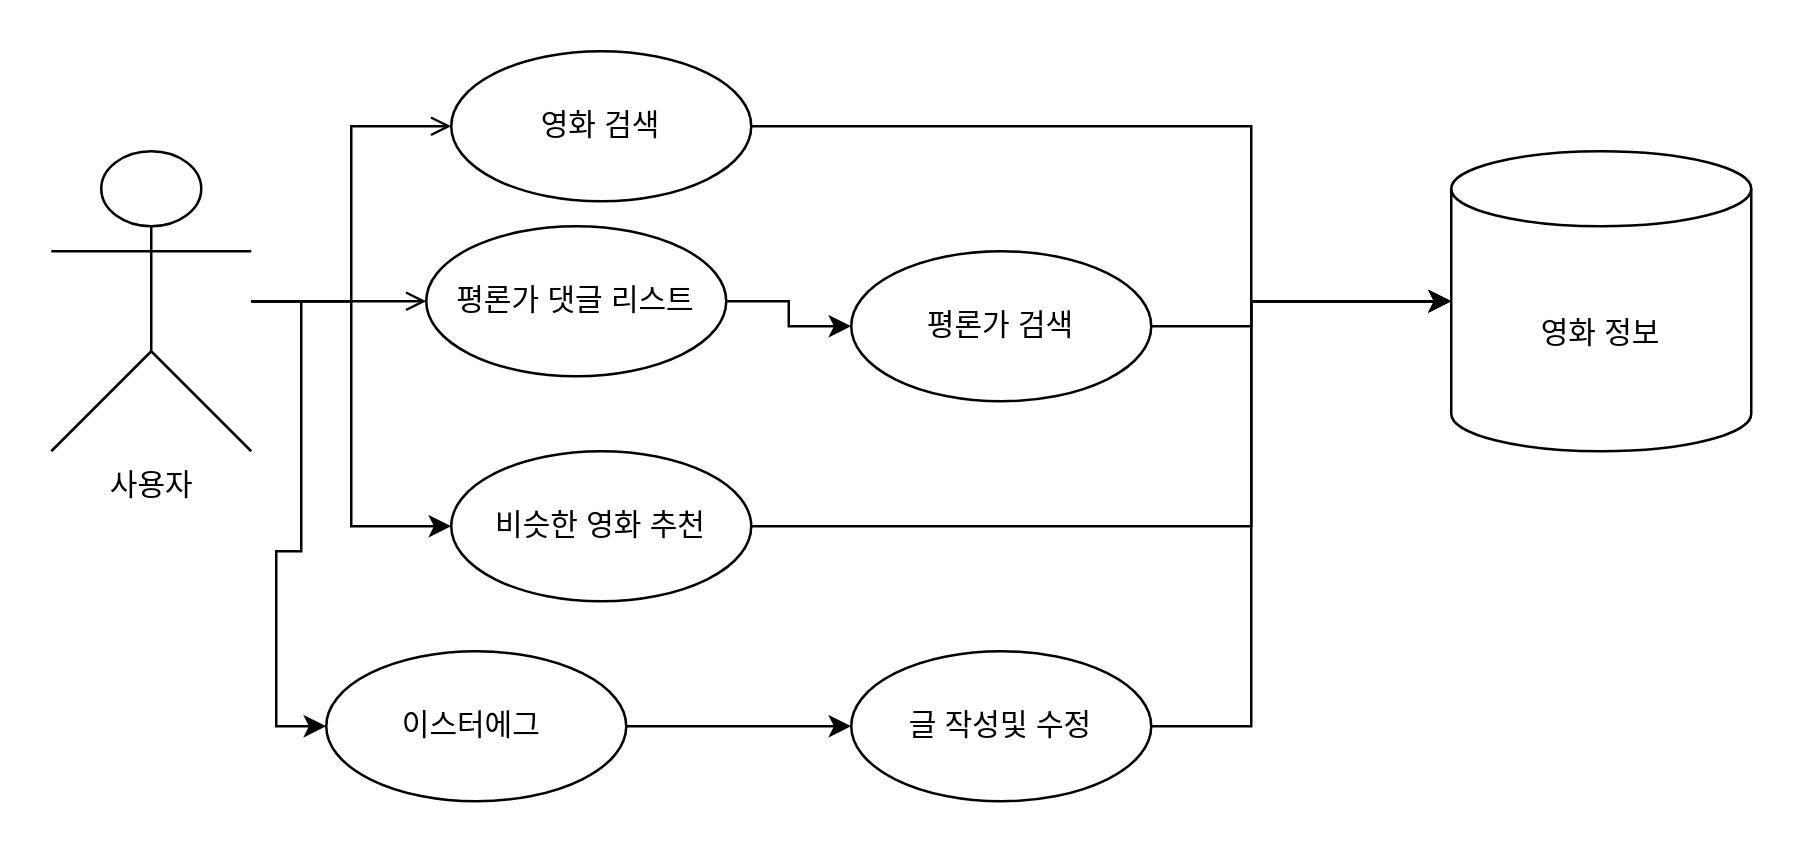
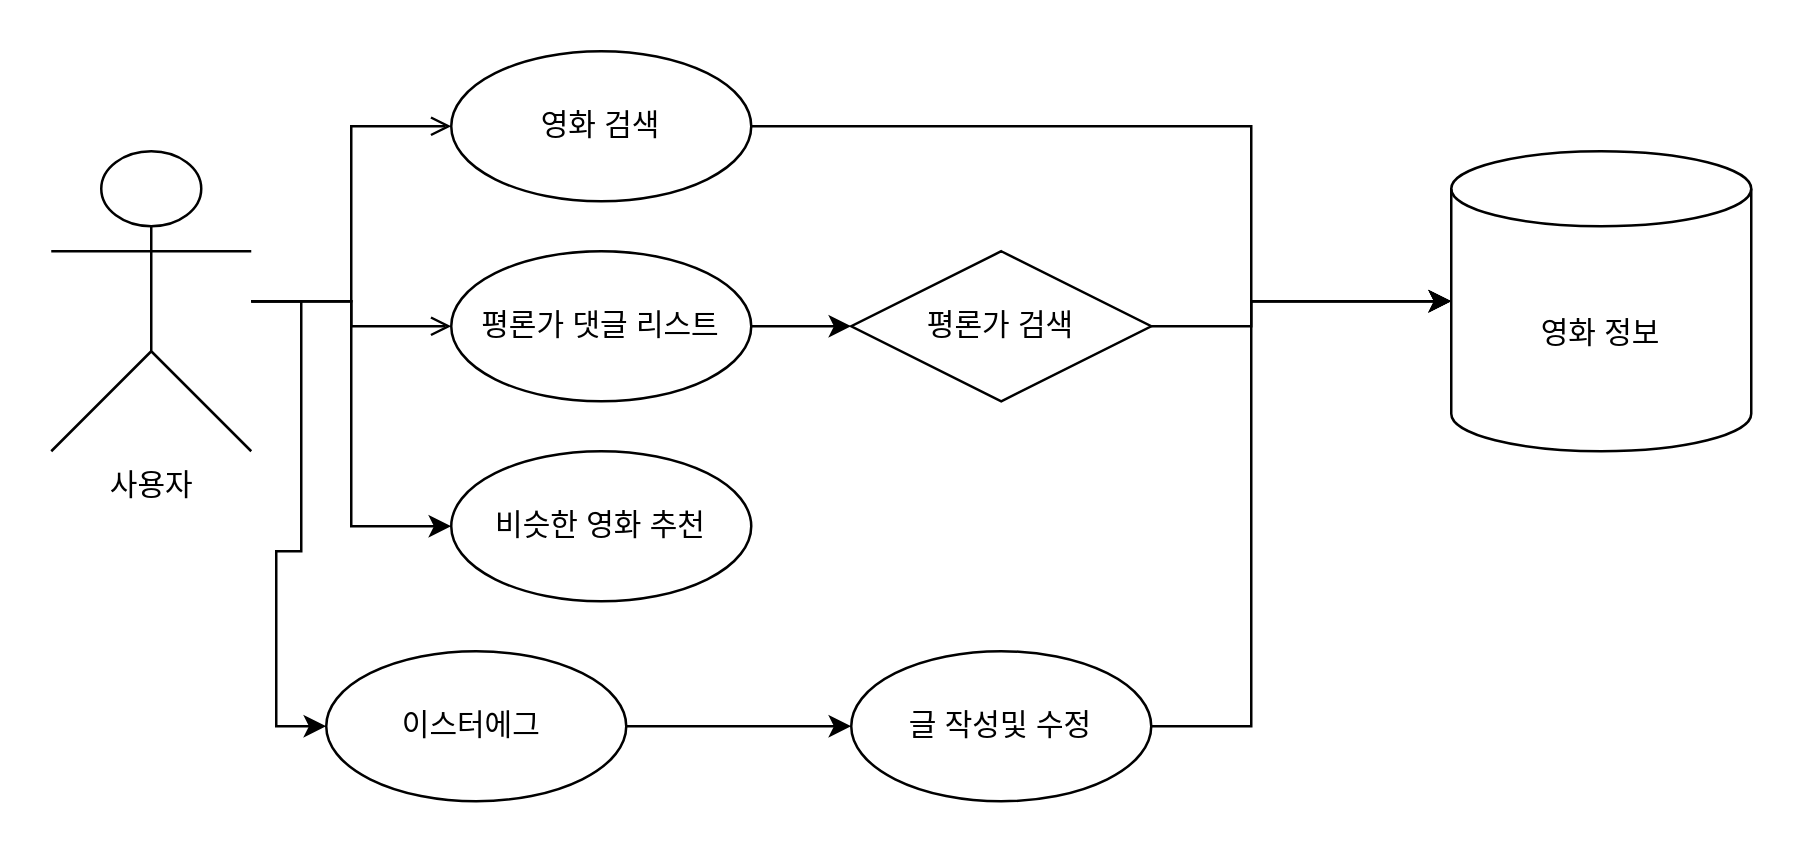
(576, 301) -> (601, 326)
(1001, 326) -> (1001, 326)
(998, 526) -> none
